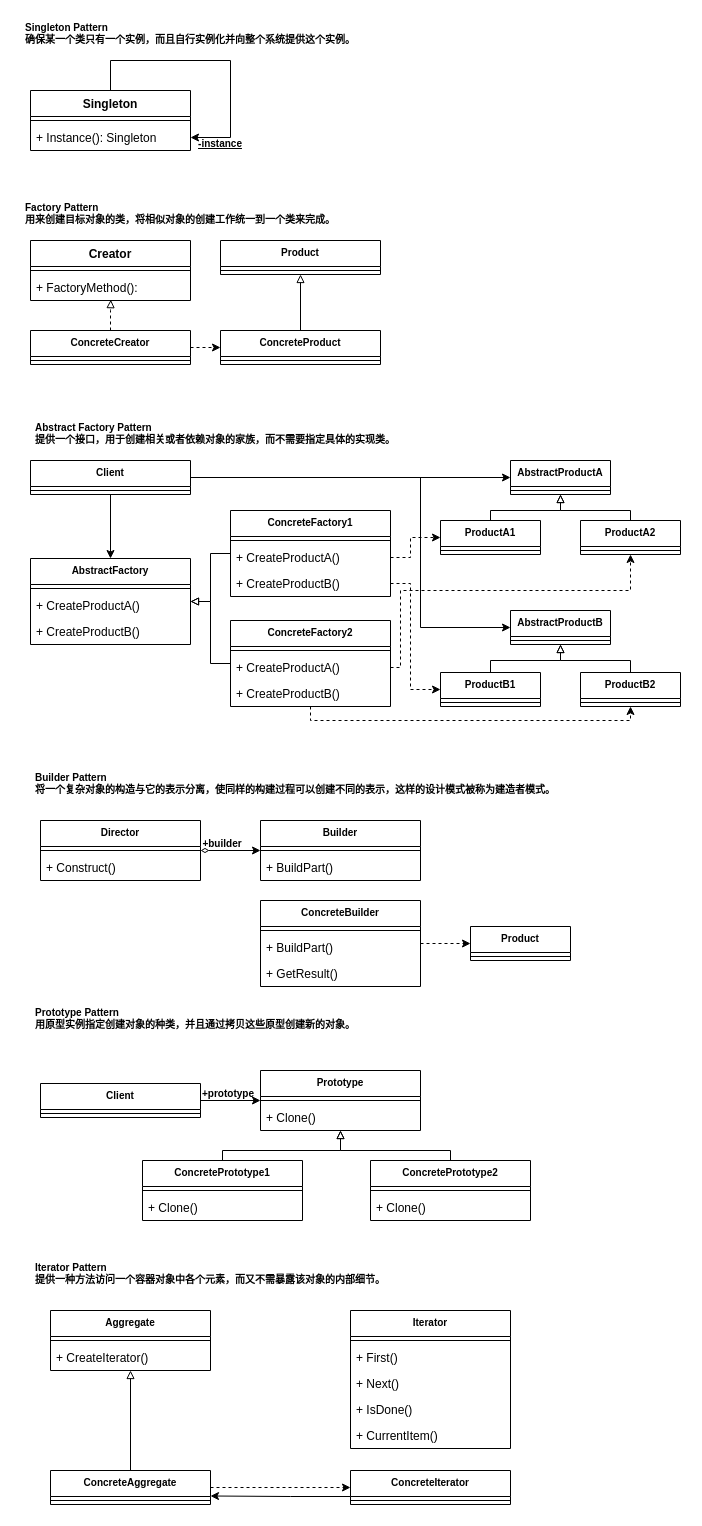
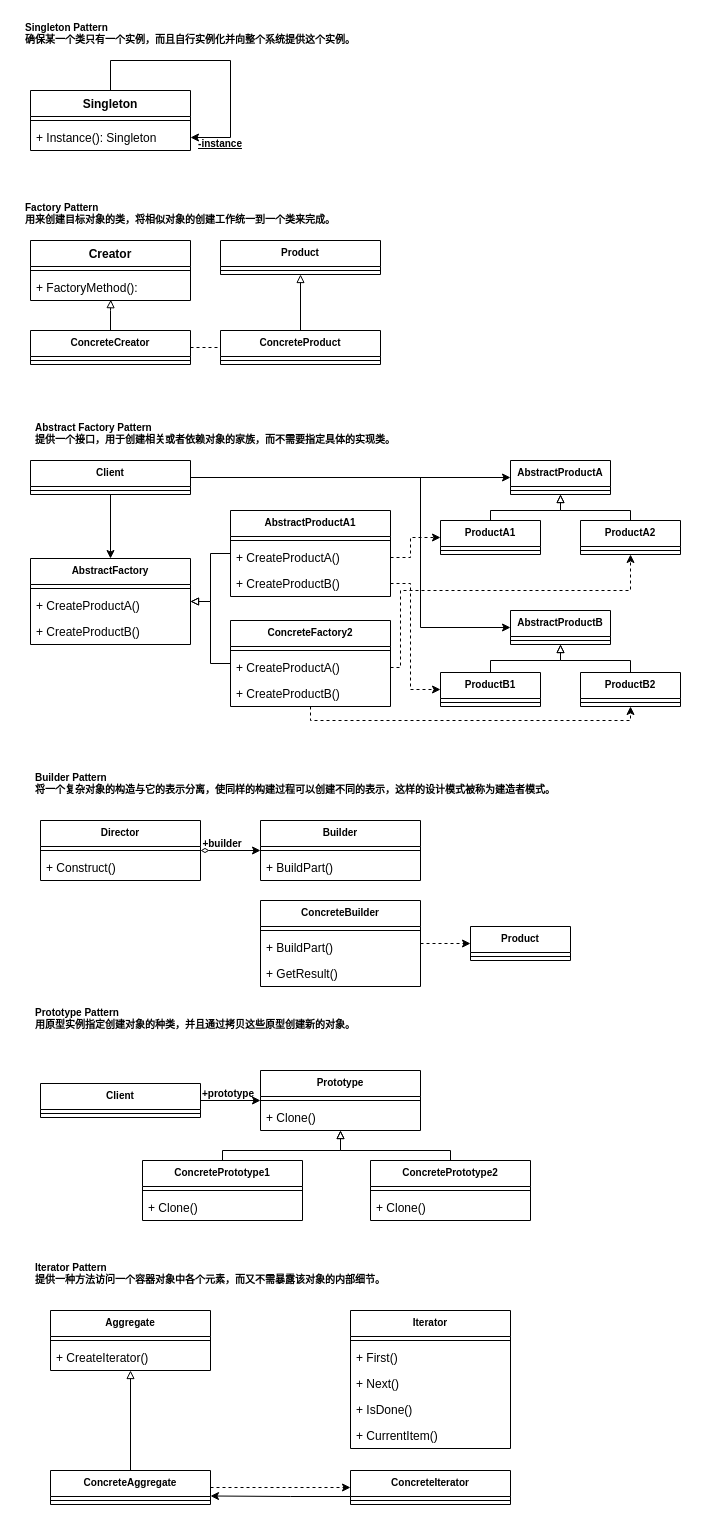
(111, 319) -> (111, 319)
(212, 348) -> (215, 348)
(310, 523) -> (310, 523)
